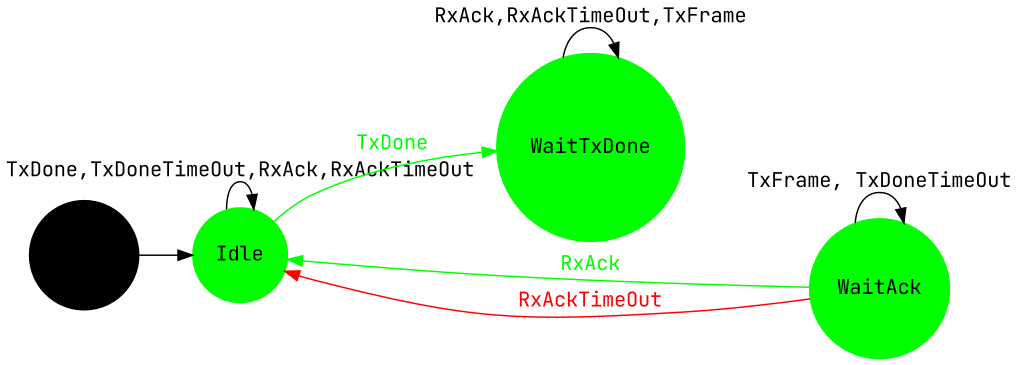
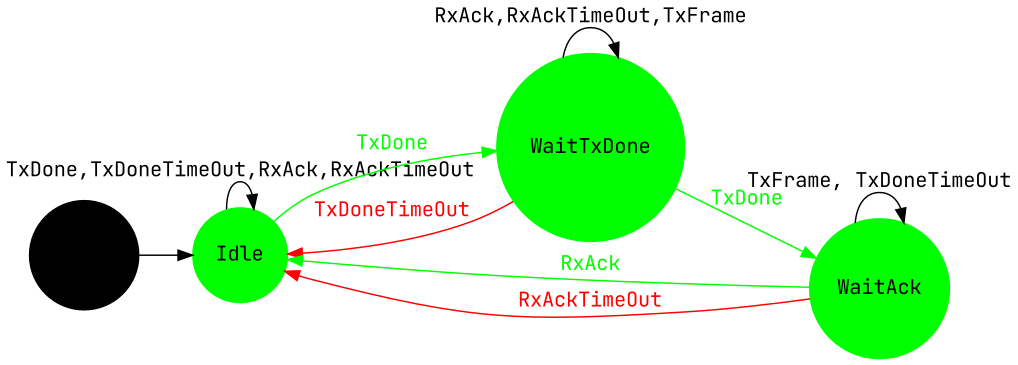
none -> (739, 220)
none -> (411, 239)
